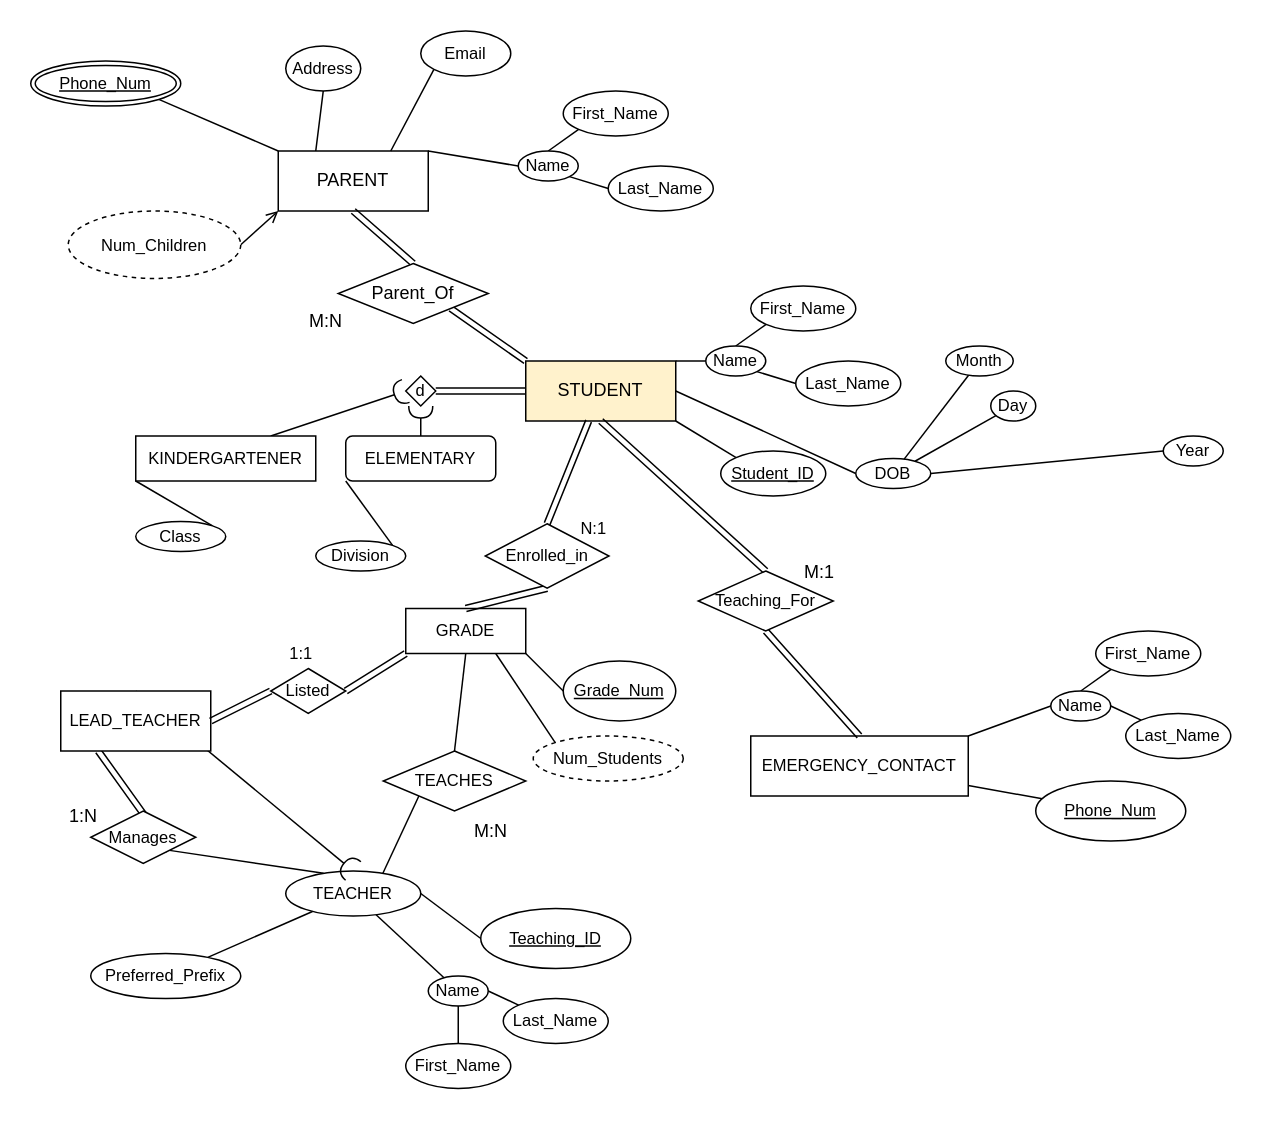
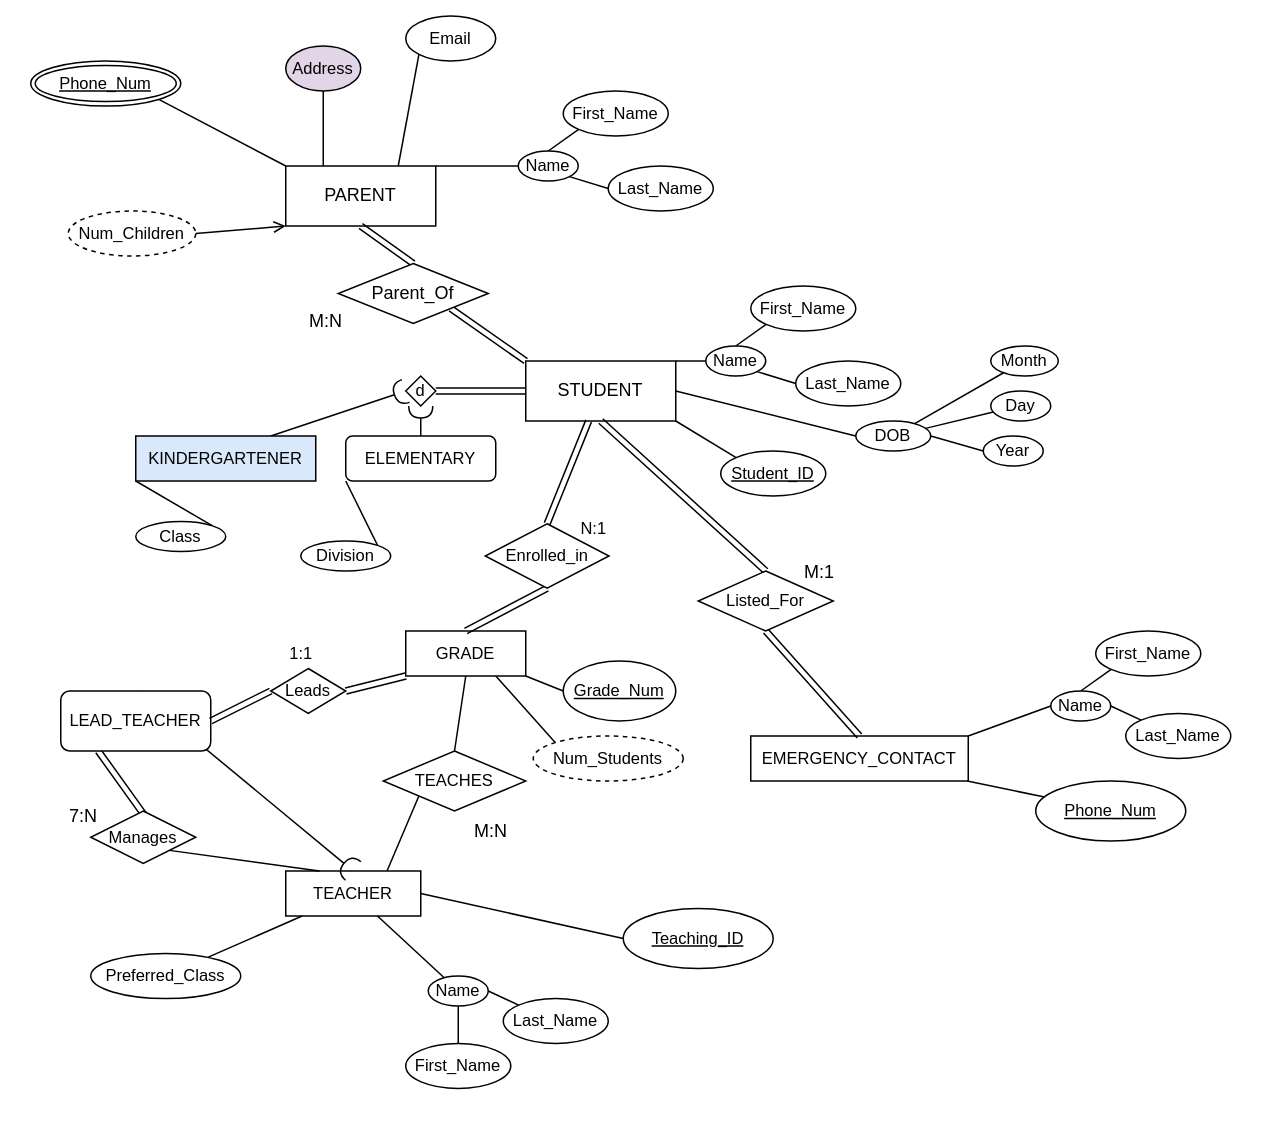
(466, 53) -> (451, 38)
(323, 68) -> (323, 68)
(353, 181) -> (361, 196)
(155, 245) -> (132, 233)
(980, 361) -> (1025, 361)
(601, 391) -> (601, 391)
(1013, 406) -> (1021, 406)
(1193, 451) -> (1013, 451)
(226, 458) -> (226, 458)
(893, 473) -> (893, 436)
(361, 556) -> (346, 556)
(766, 601) -> (766, 601)
(466, 631) -> (466, 653)
(308, 691) -> (308, 691)
(136, 721) -> (136, 721)
(860, 766) -> (860, 758)
(82, 816) -> (82, 816)
(353, 893) -> (353, 893)
(556, 938) -> (698, 938)
(166, 976) -> (166, 976)
